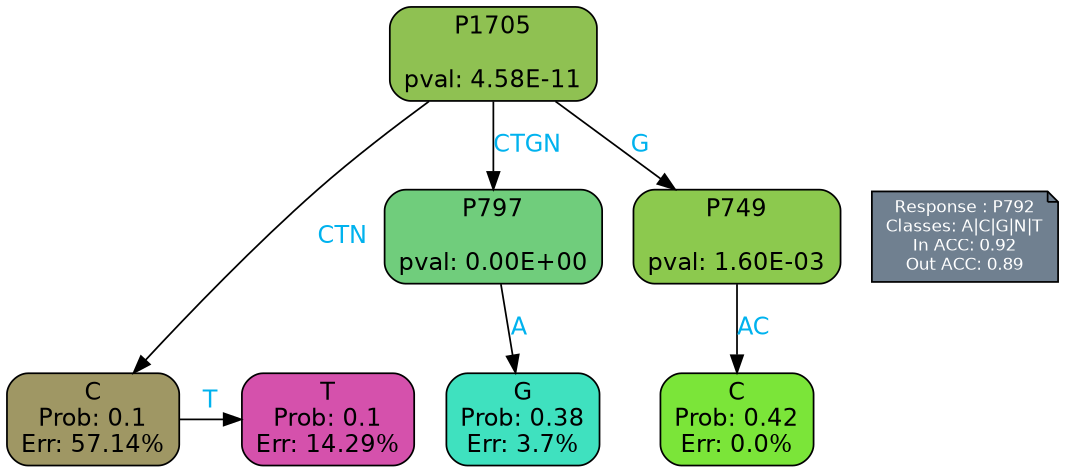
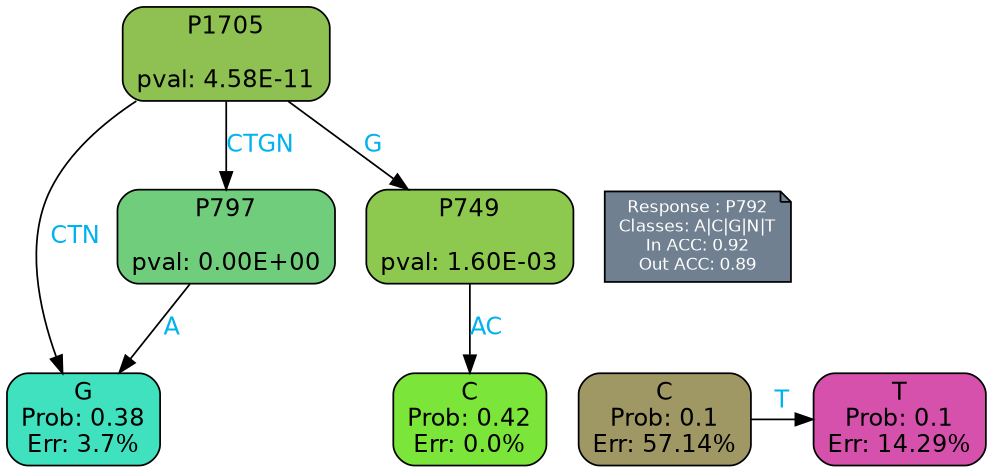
(281, 223) -> (42, 211)
